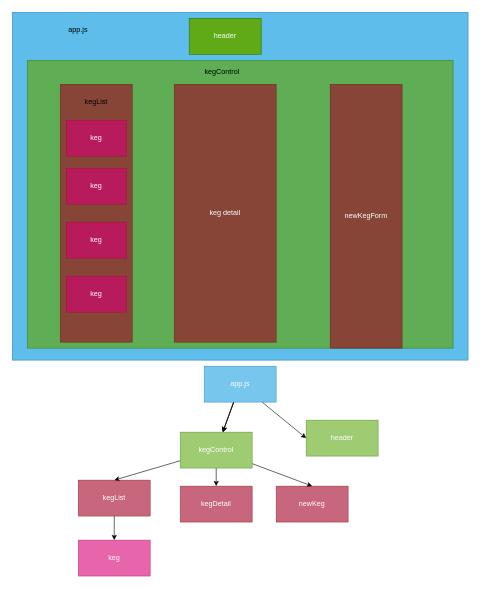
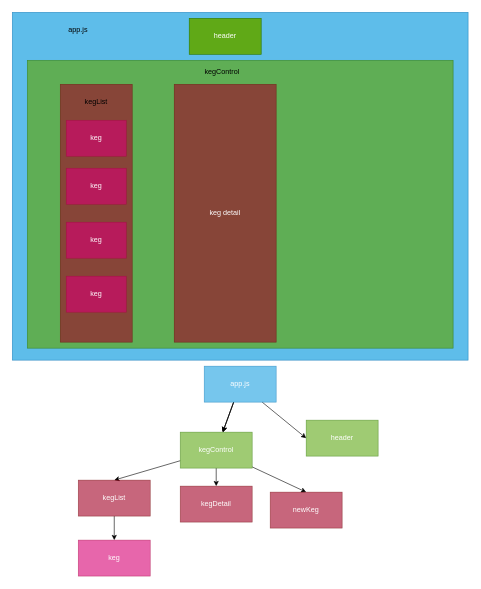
(366, 216) -> none
(312, 504) -> (306, 510)
